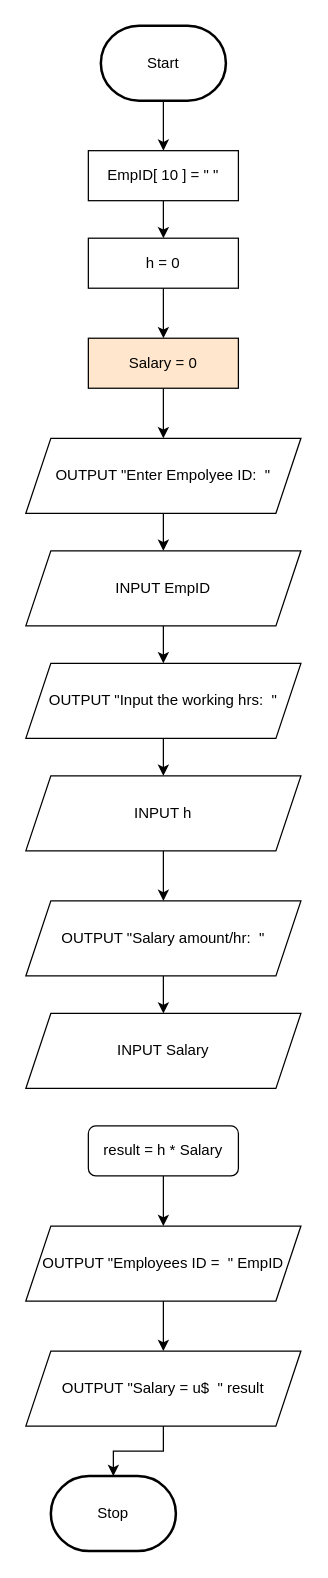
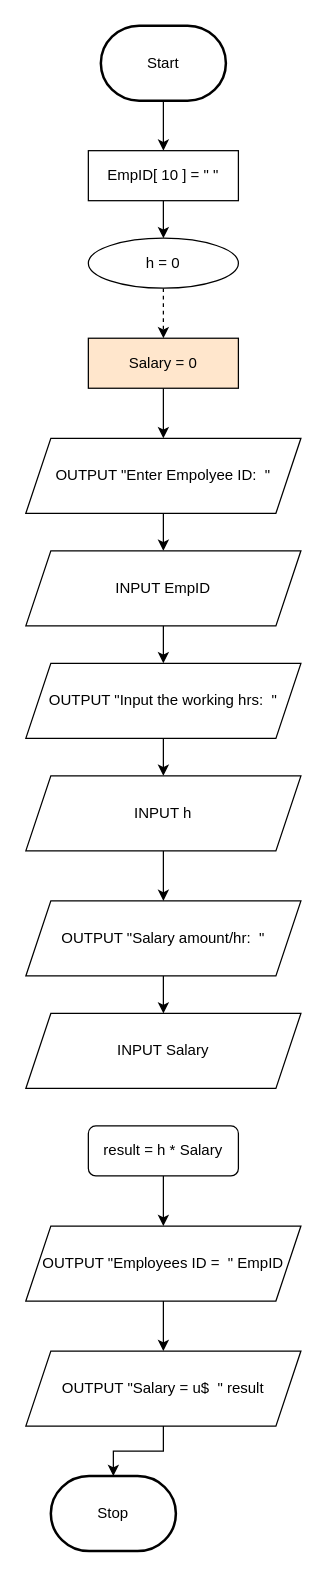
(163, 263) -> (163, 263)
(163, 308) -> (163, 308)
